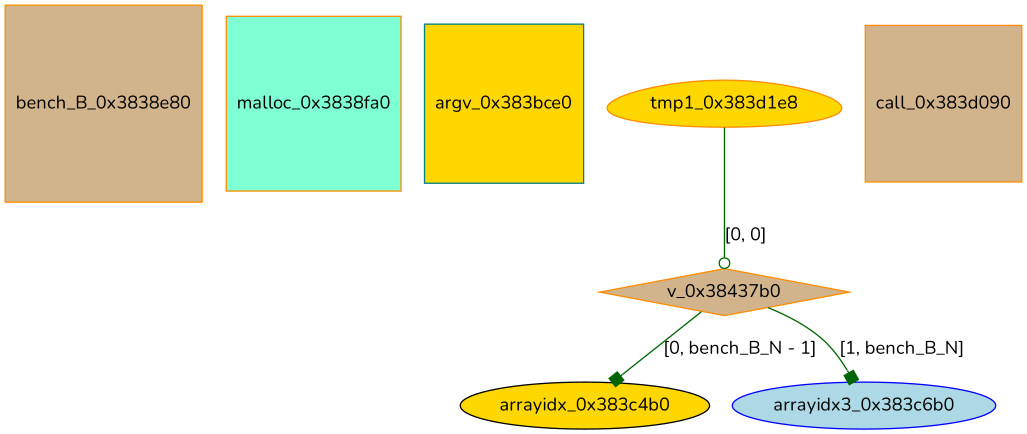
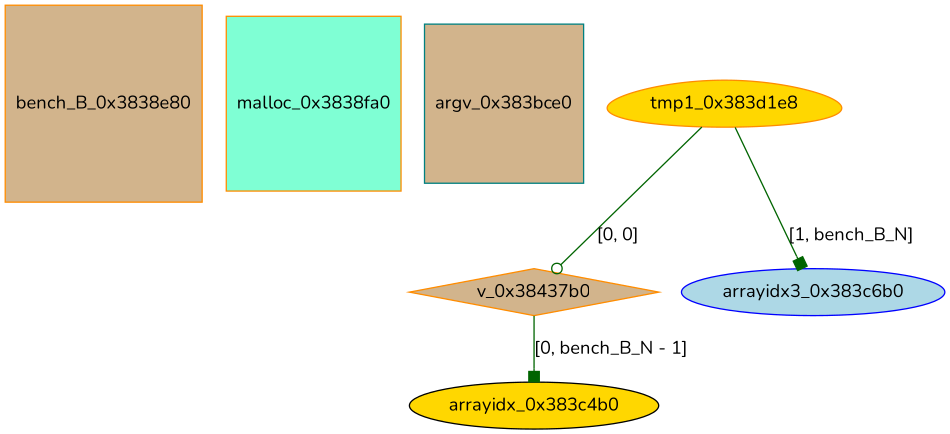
(504, 104) -> (504, 104)
(944, 104) -> none
(813, 332) -> (766, 192)
